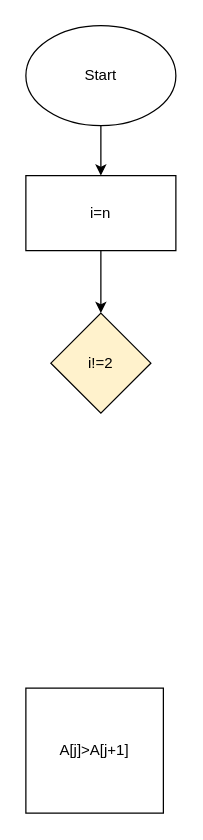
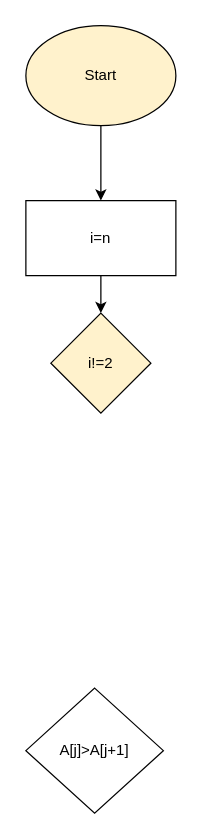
(101, 76) -> (101, 76)
(101, 213) -> (101, 238)
(94, 751) -> (94, 751)
